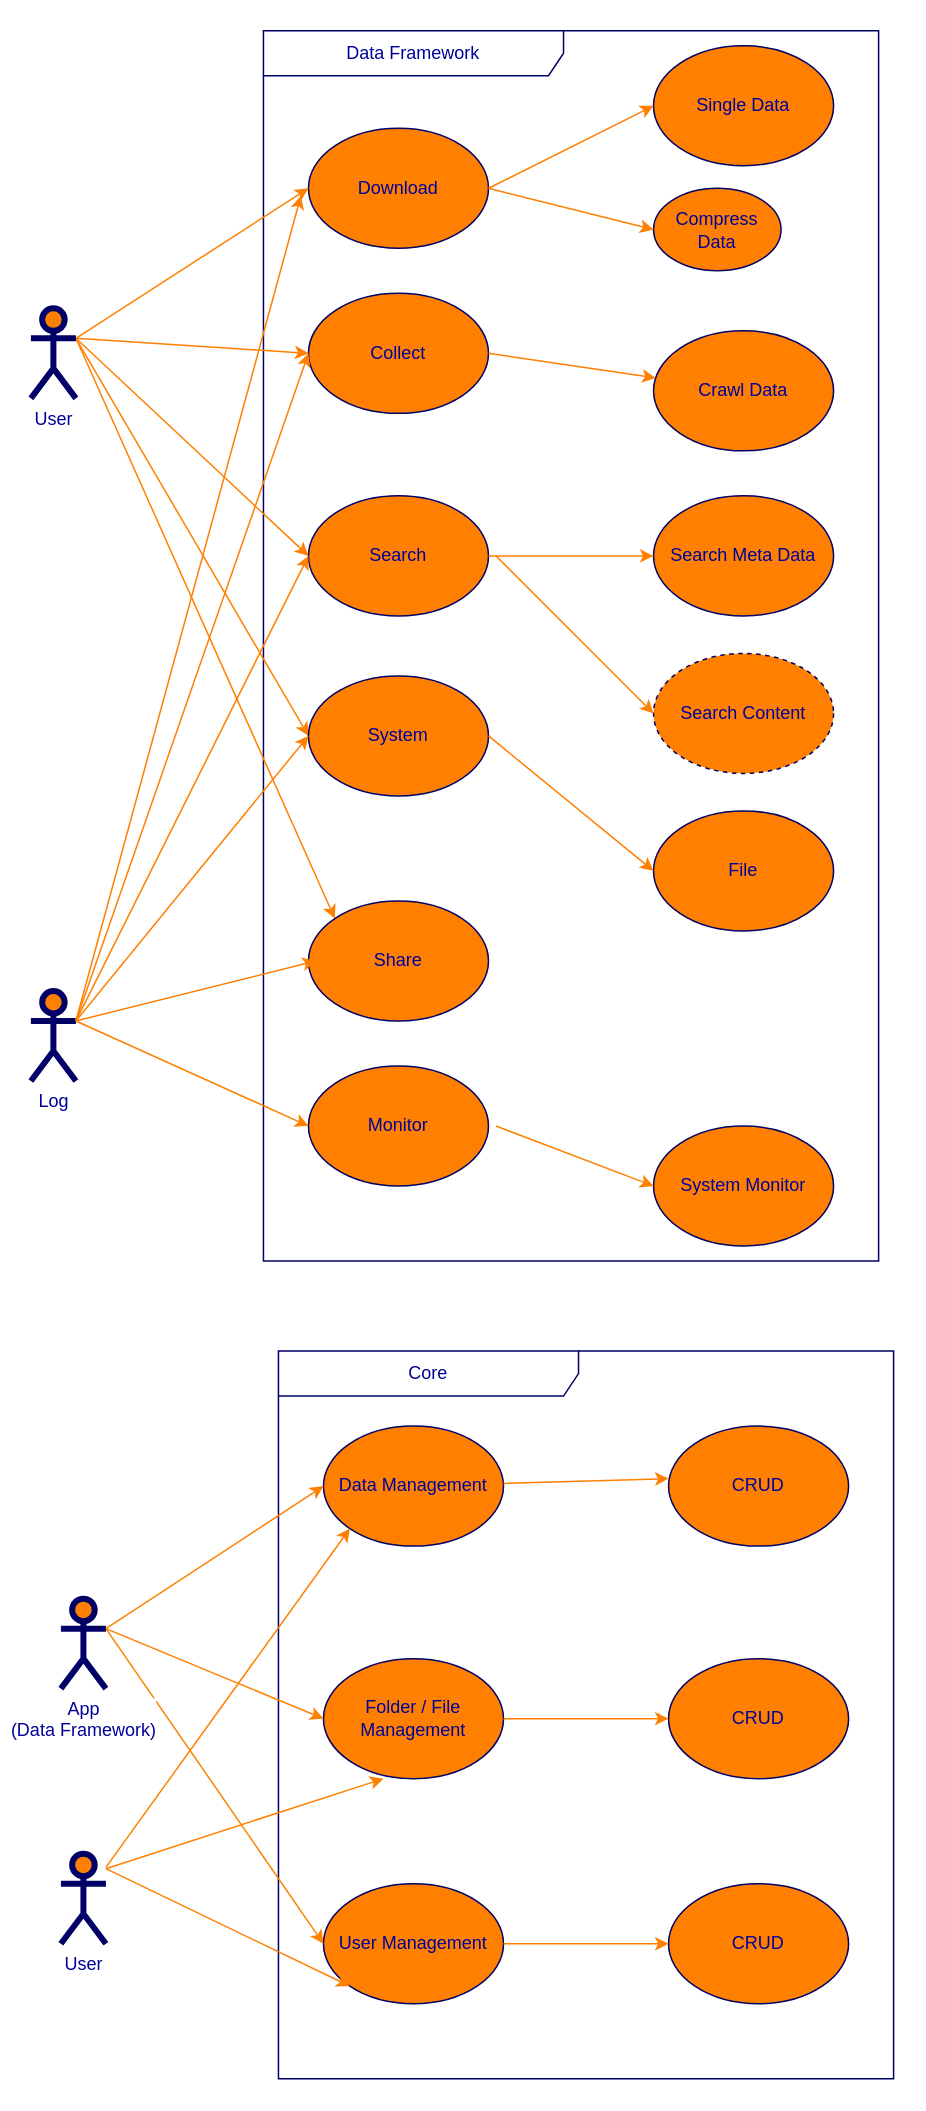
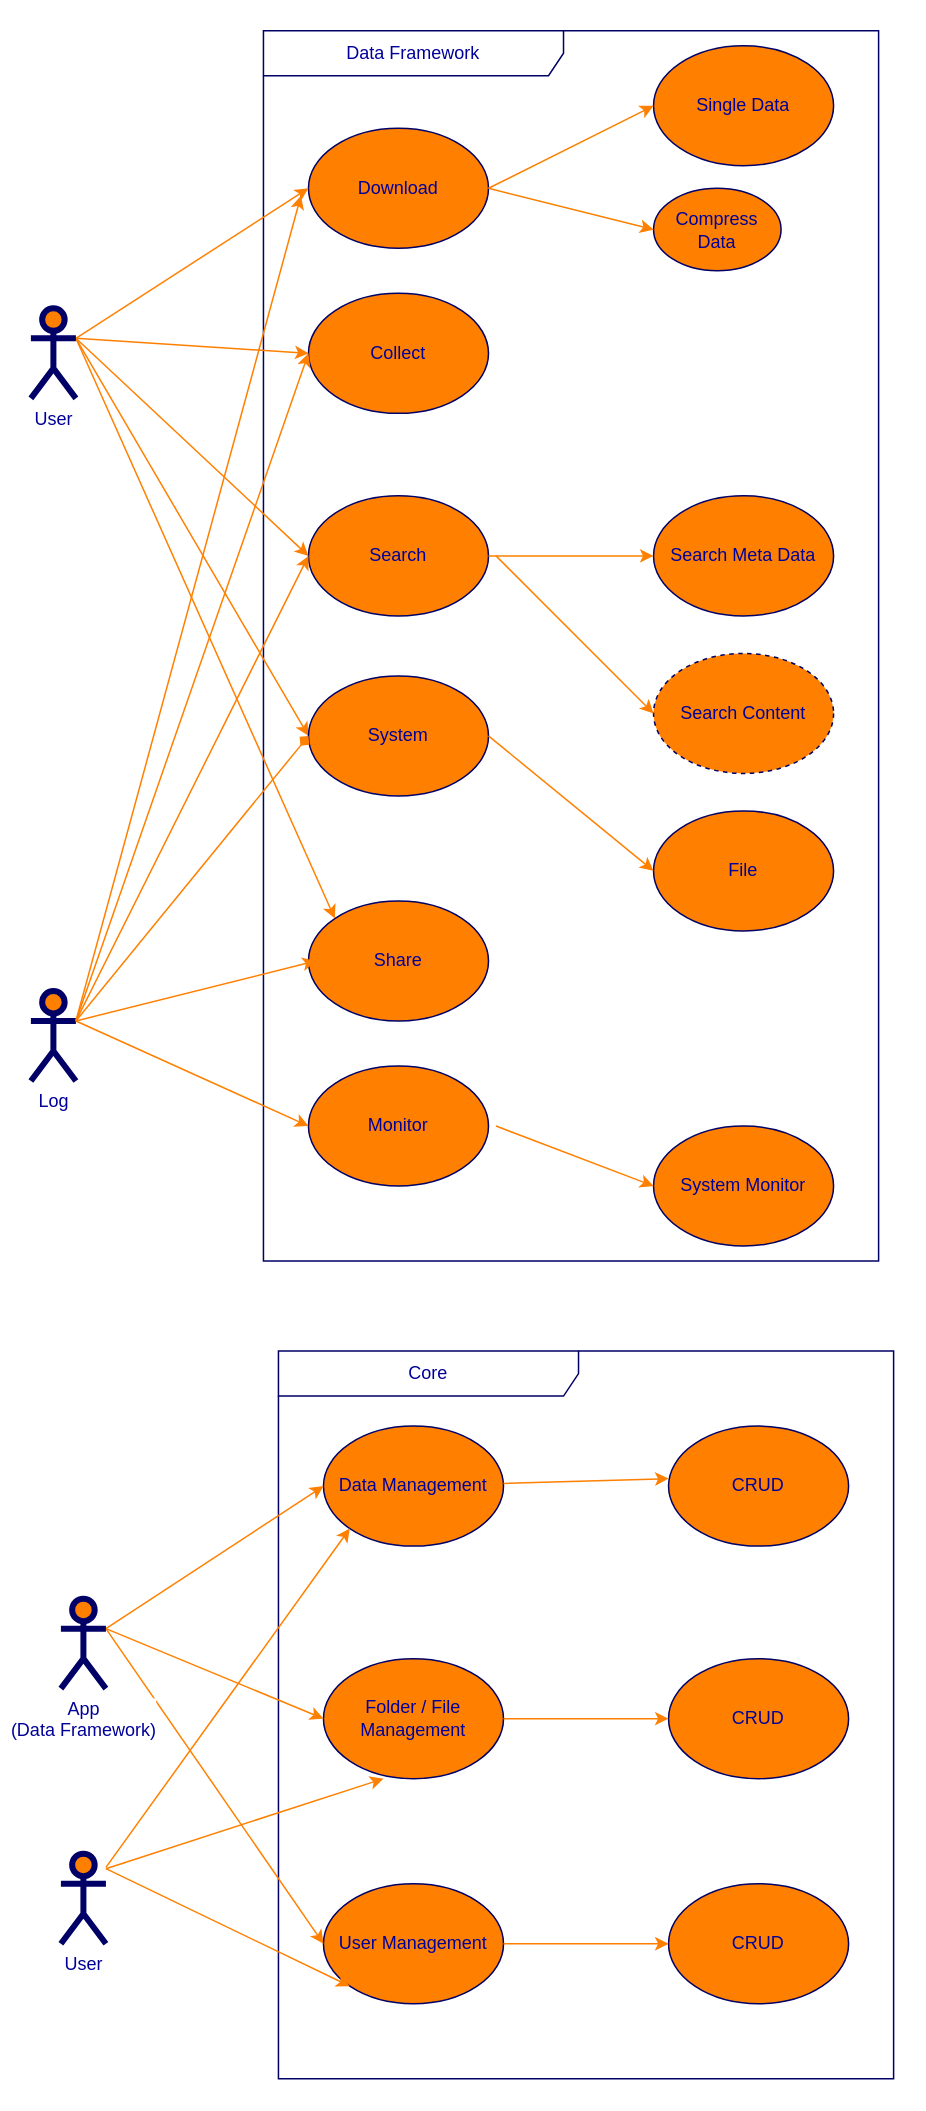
(569, 365) -> none
(743, 391) -> none
(302, 744) -> (301, 745)
